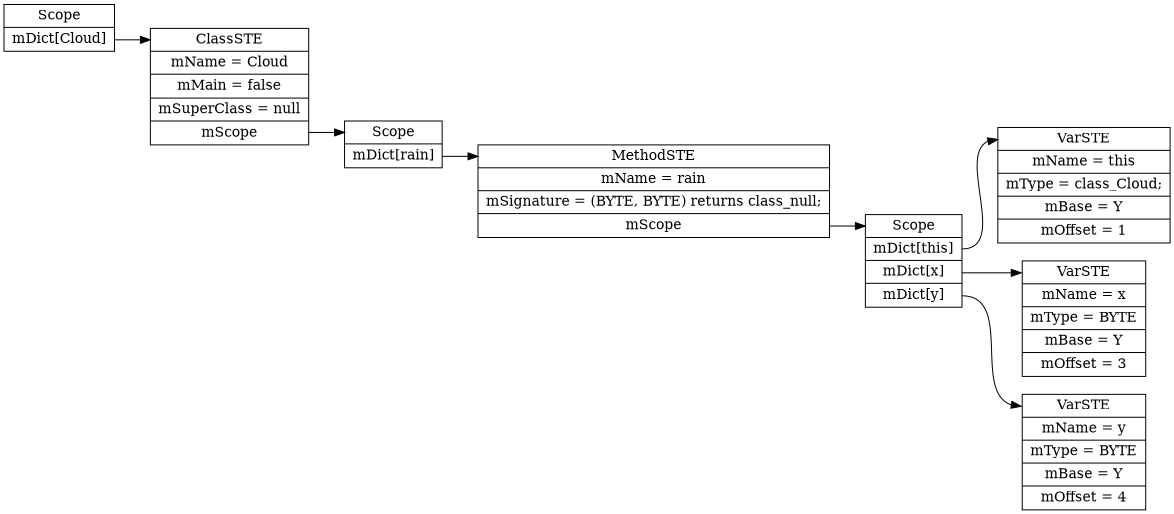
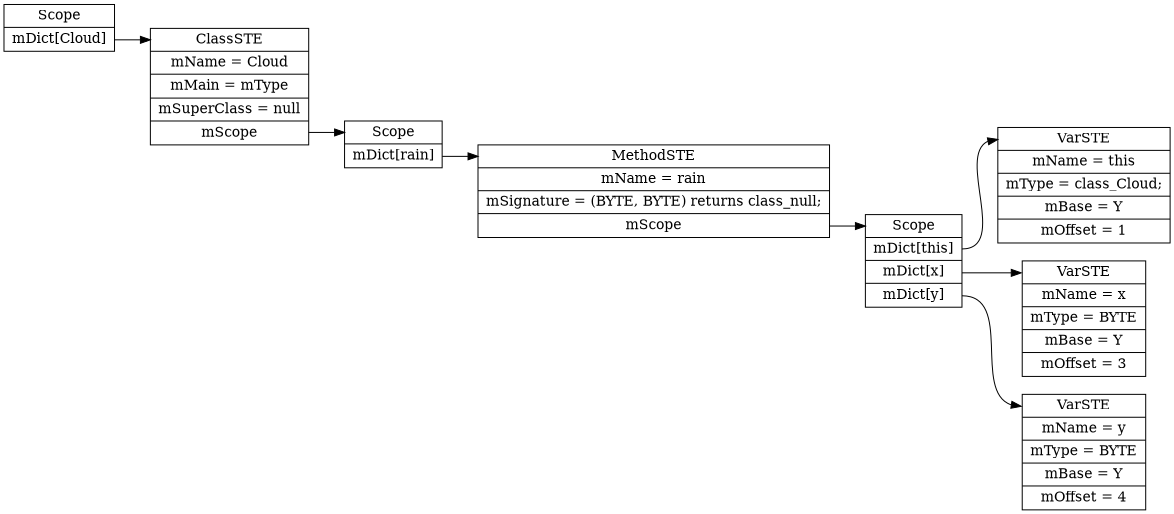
(230, 86) -> (230, 86)
